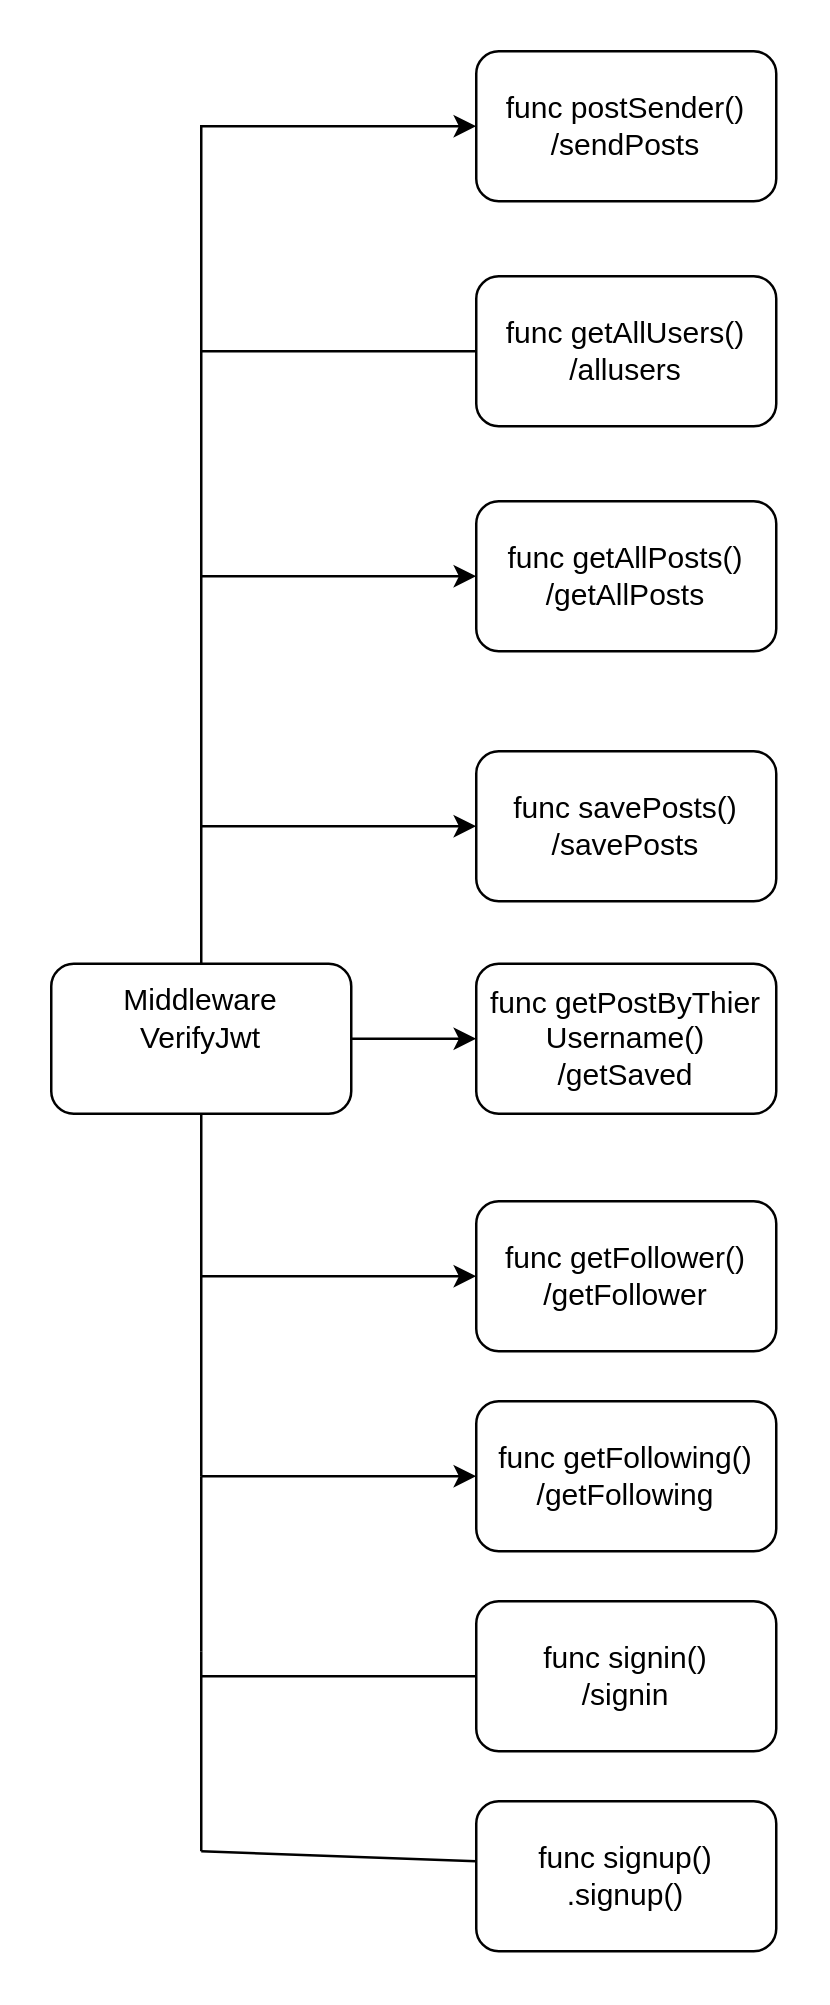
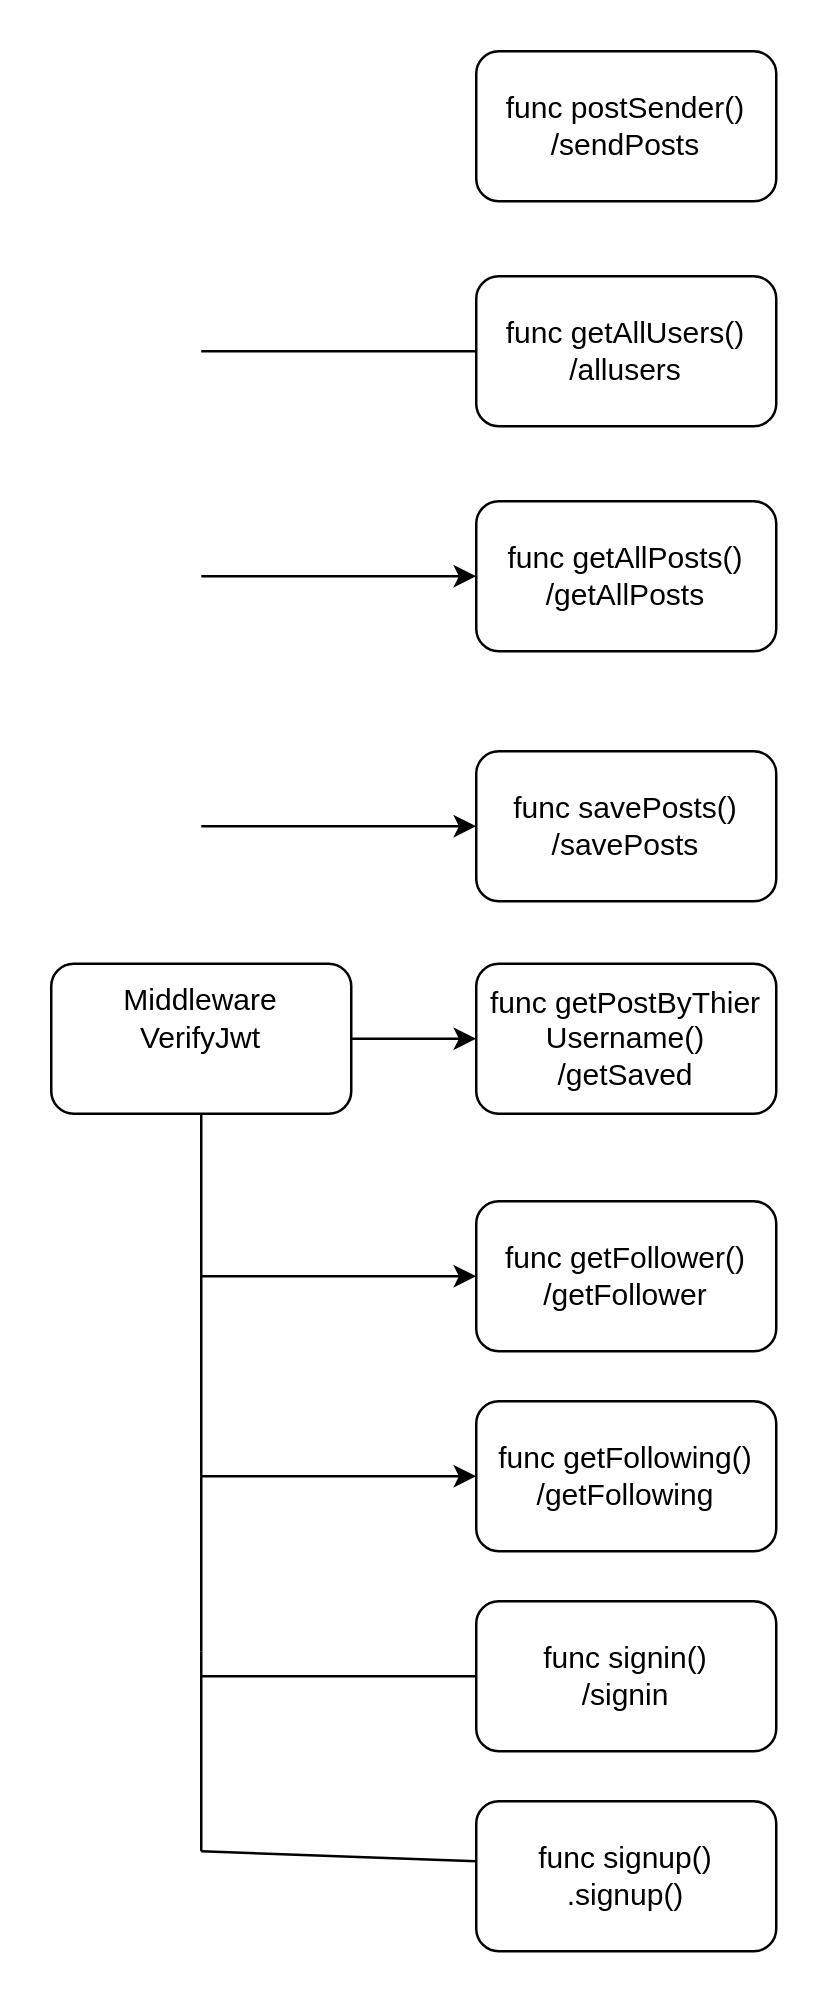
(220, 126) -> none
